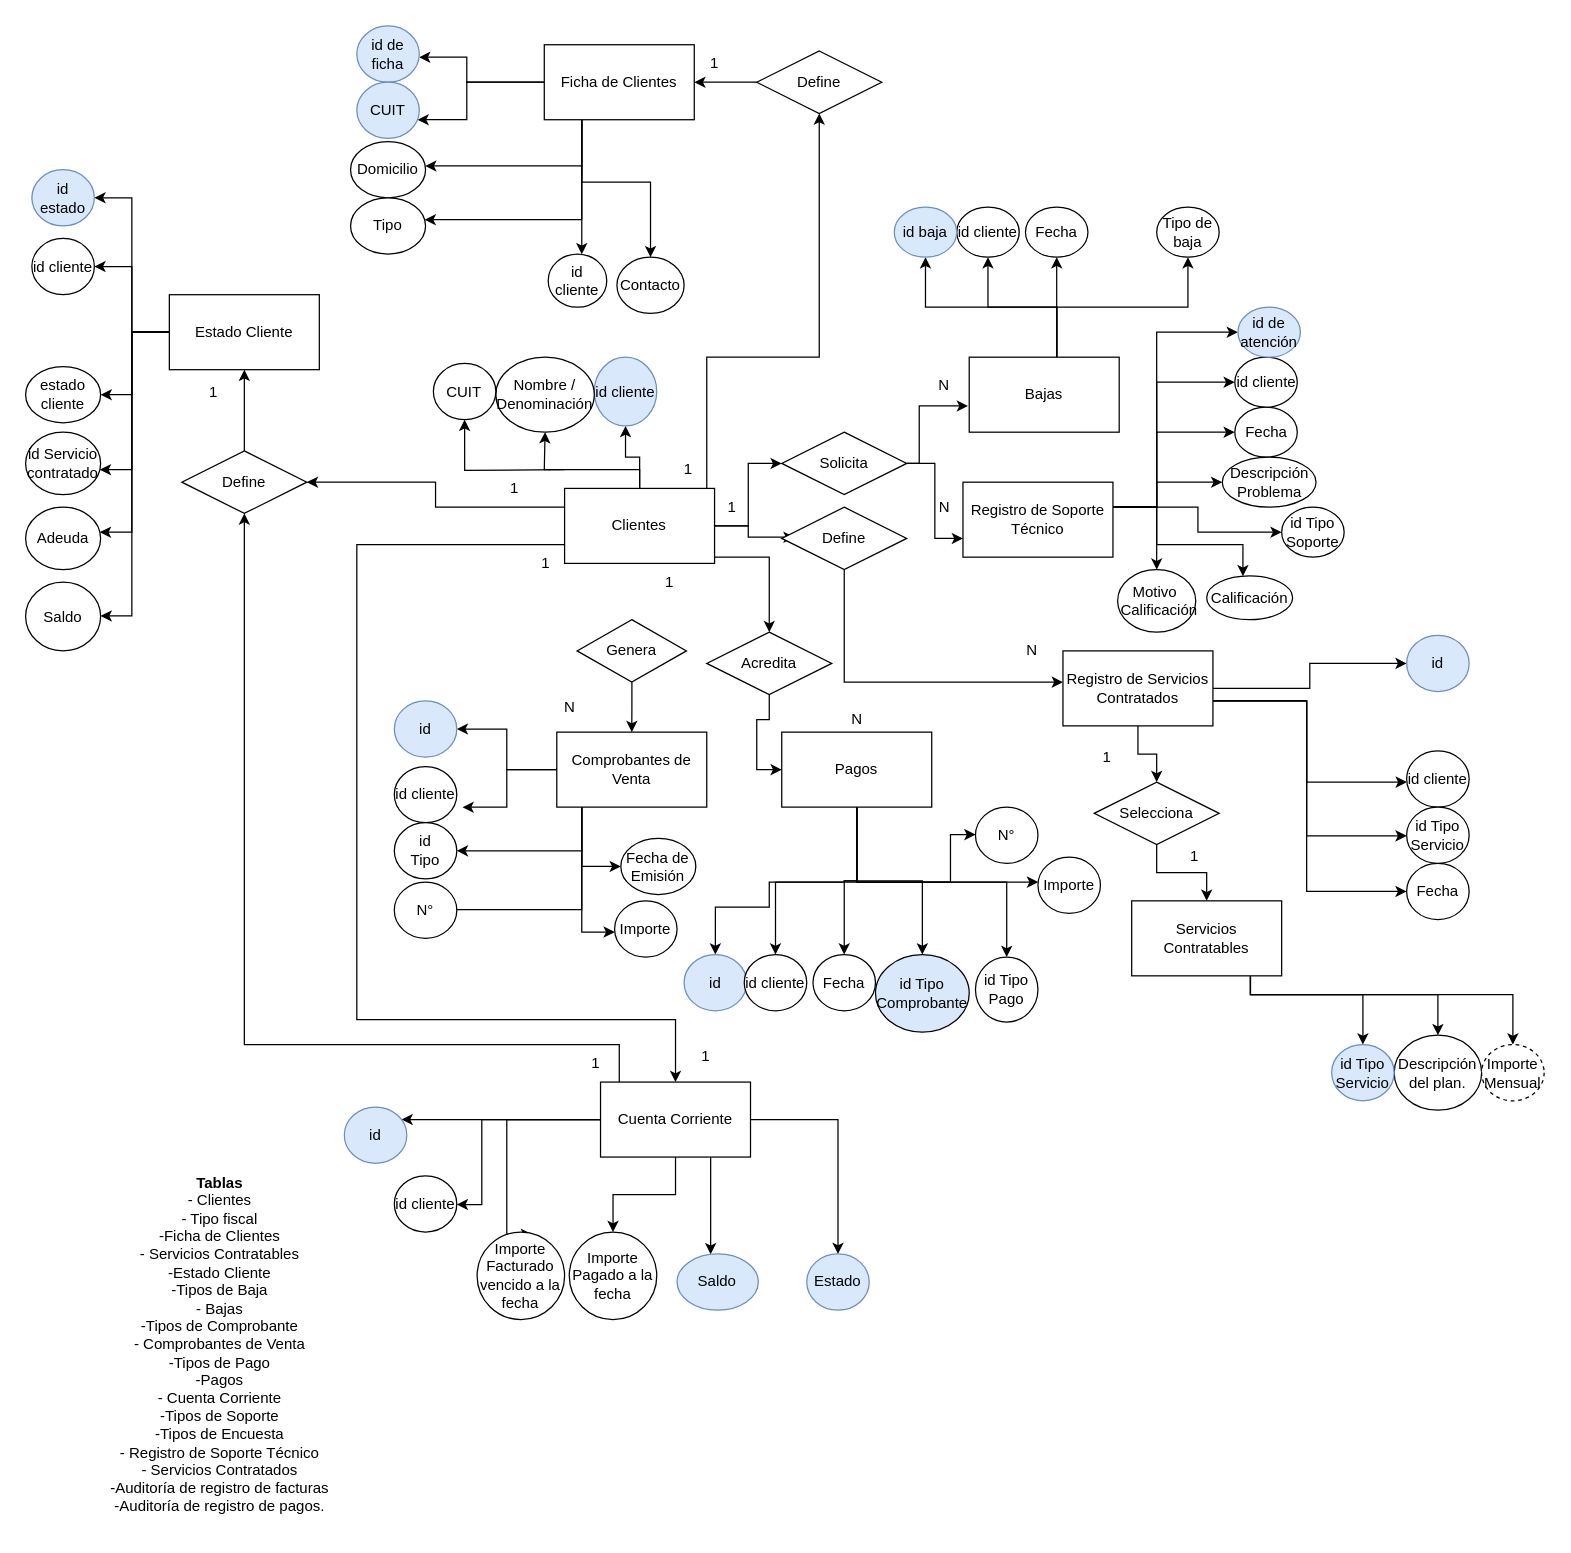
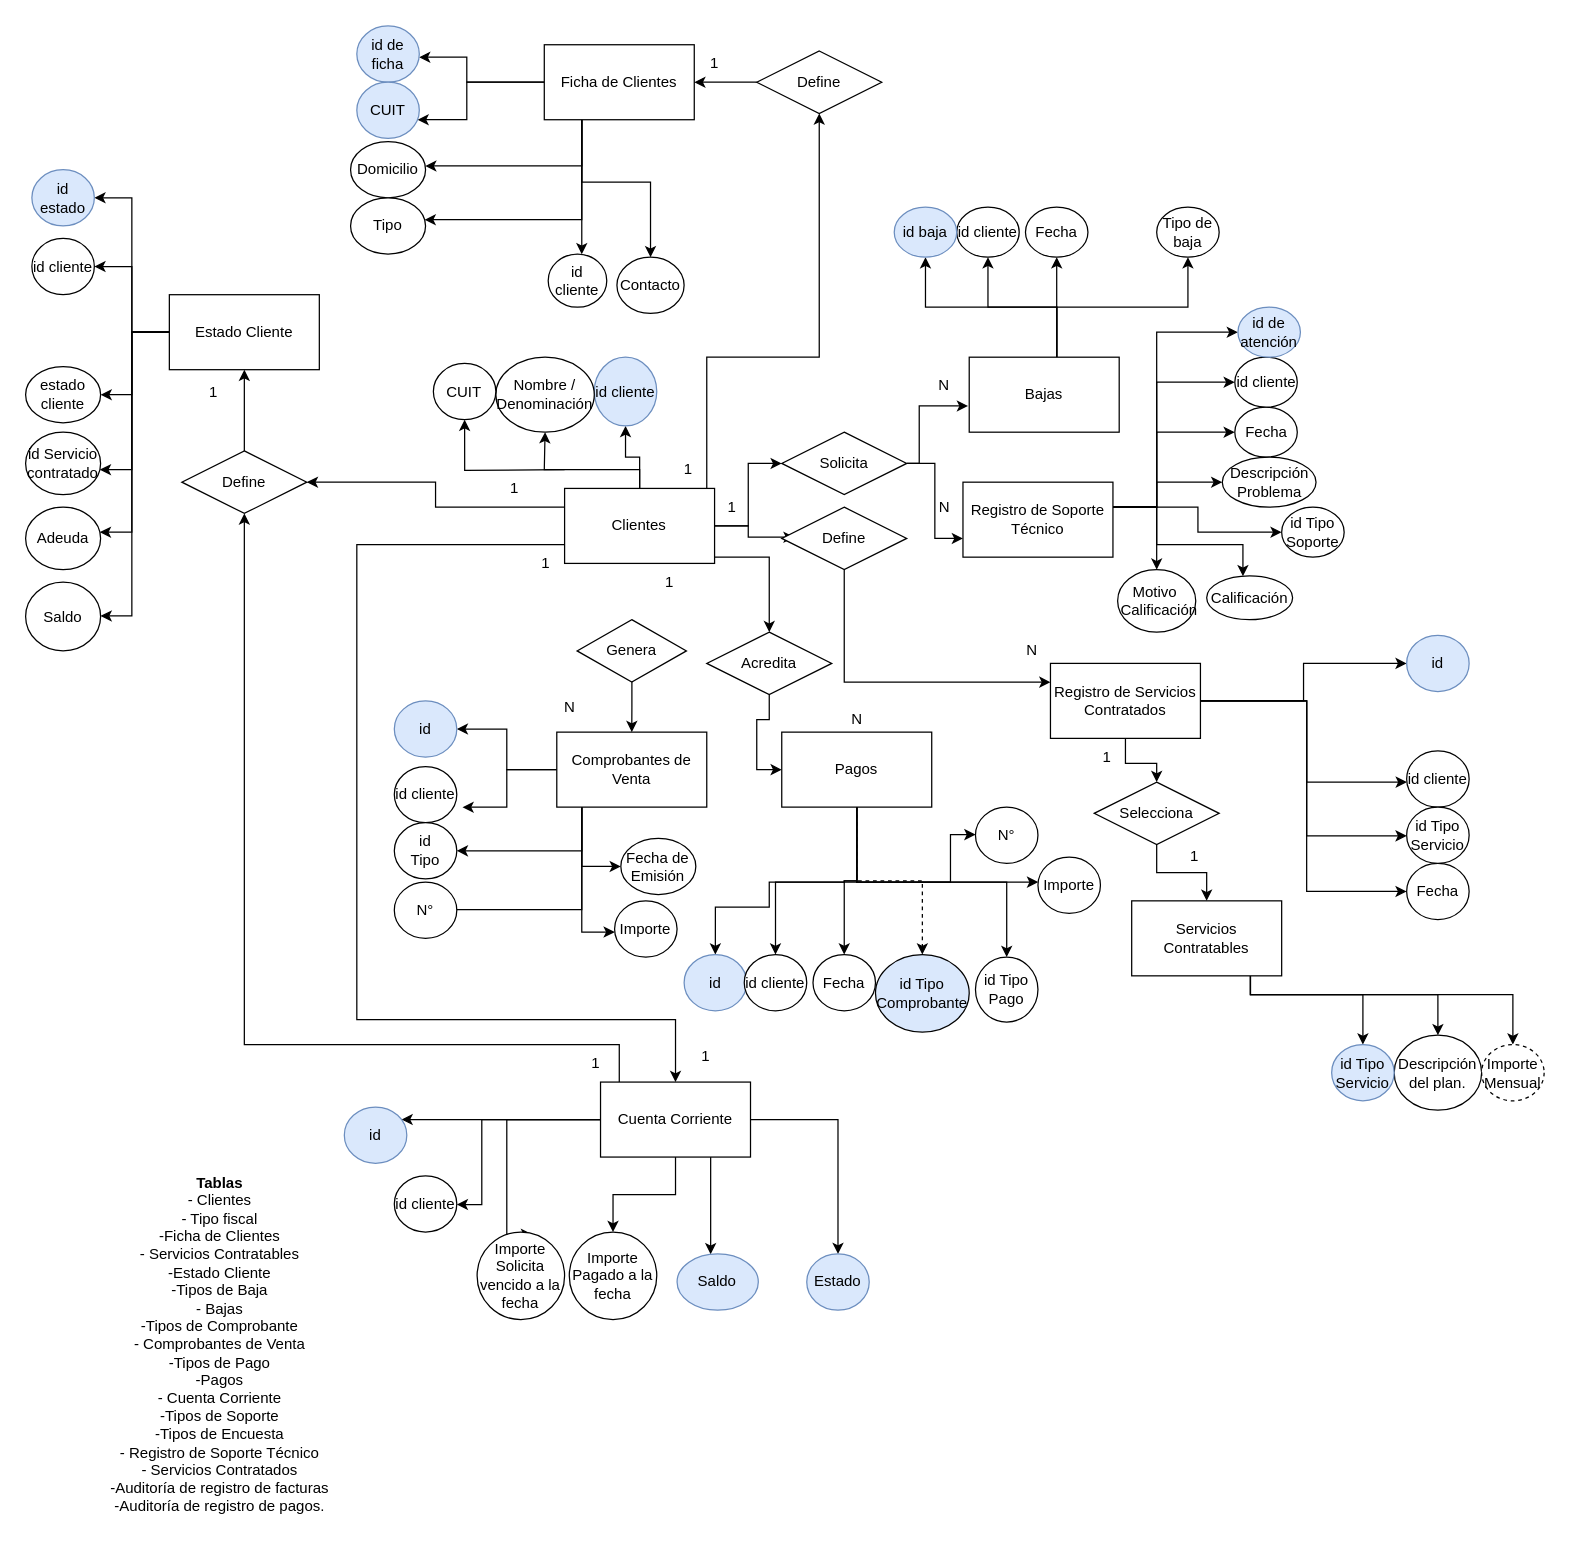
(1138, 688) -> (1126, 701)
(923, 914) -> (923, 914)
(521, 1276) -> (521, 1276)
